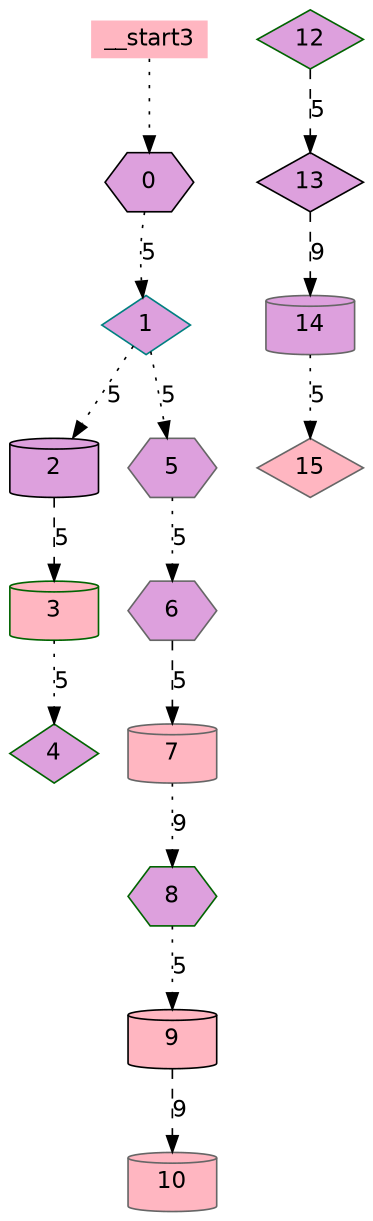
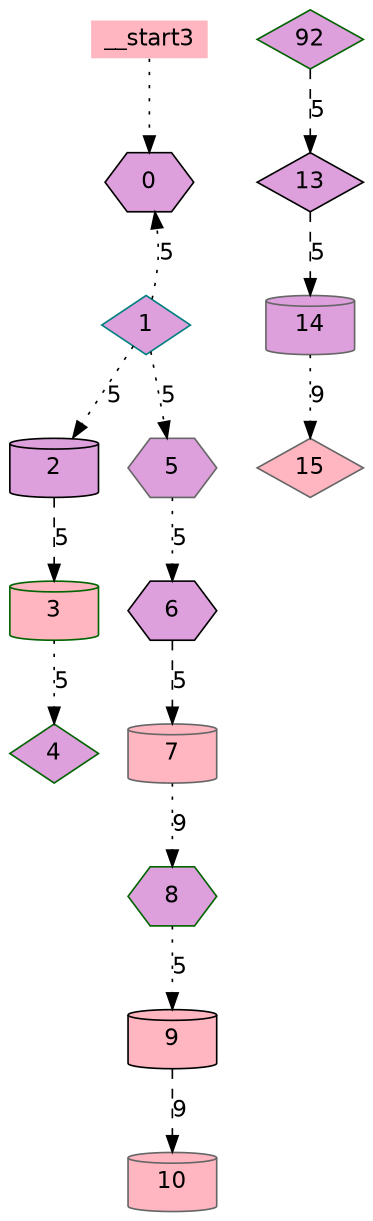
(310, 39) -> (310, 39)
(141, 246) -> (158, 264)
(318, 254) -> (318, 254)
(318, 396) -> (318, 396)
(172, 611) -> (172, 611)
